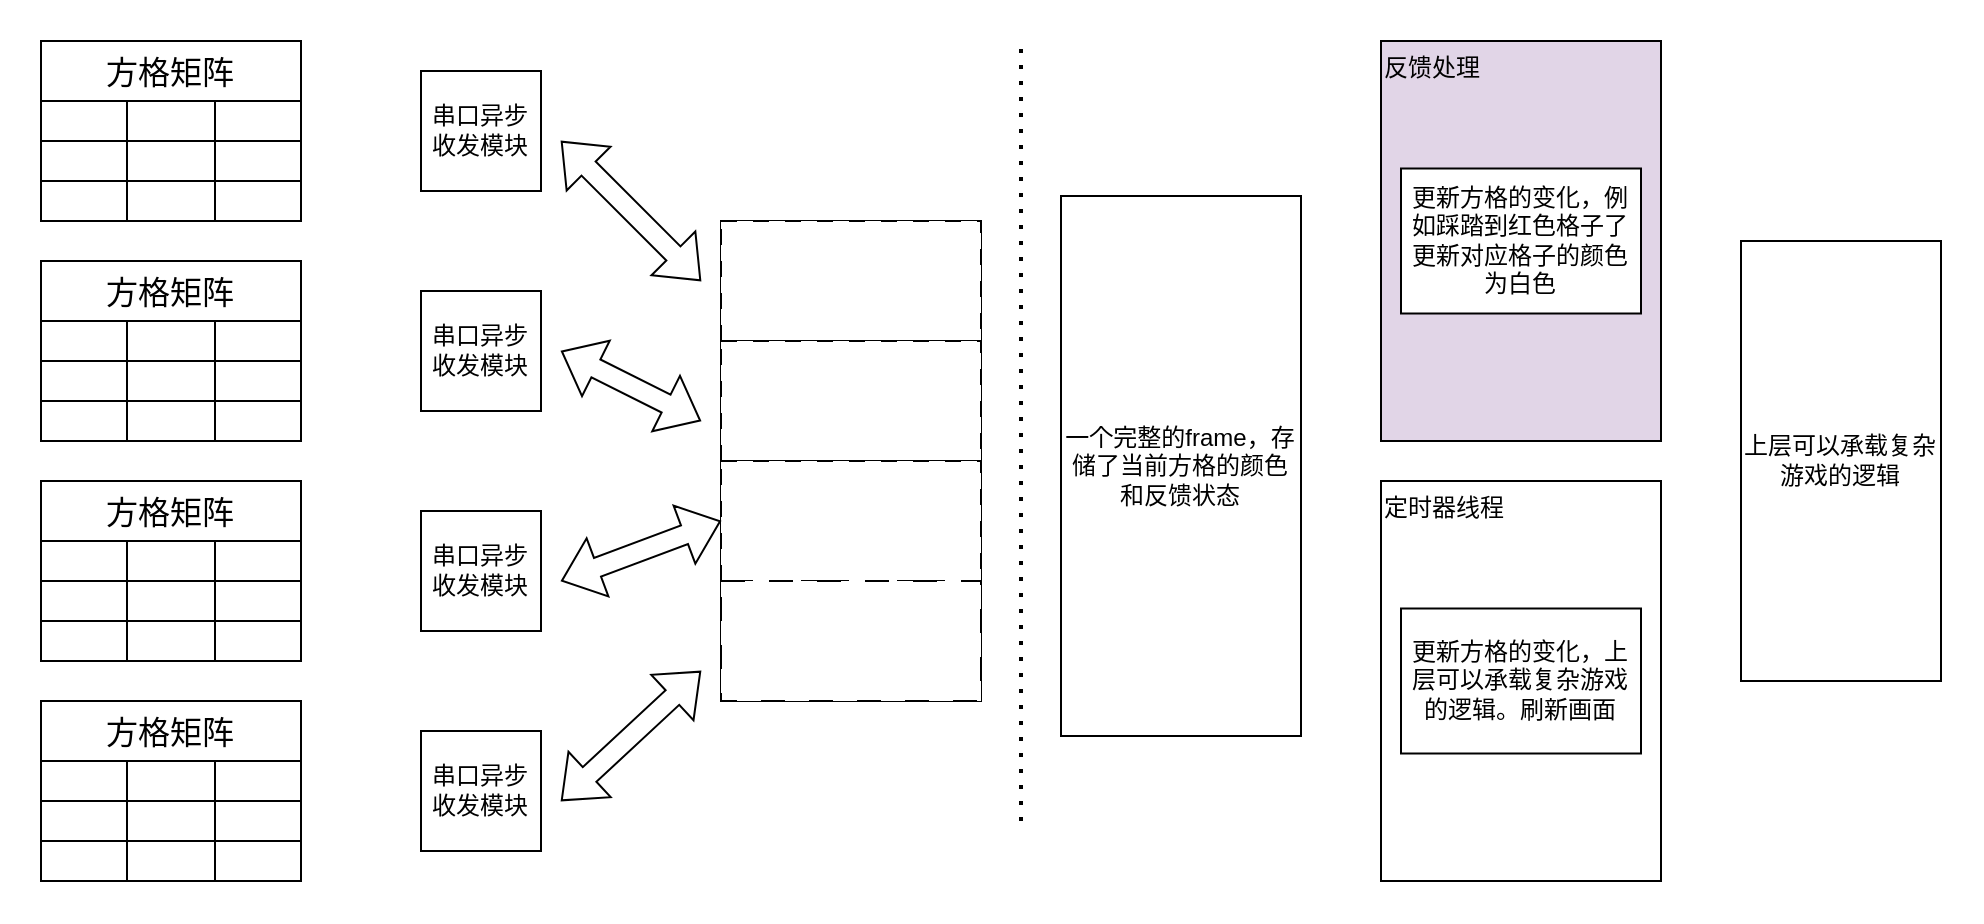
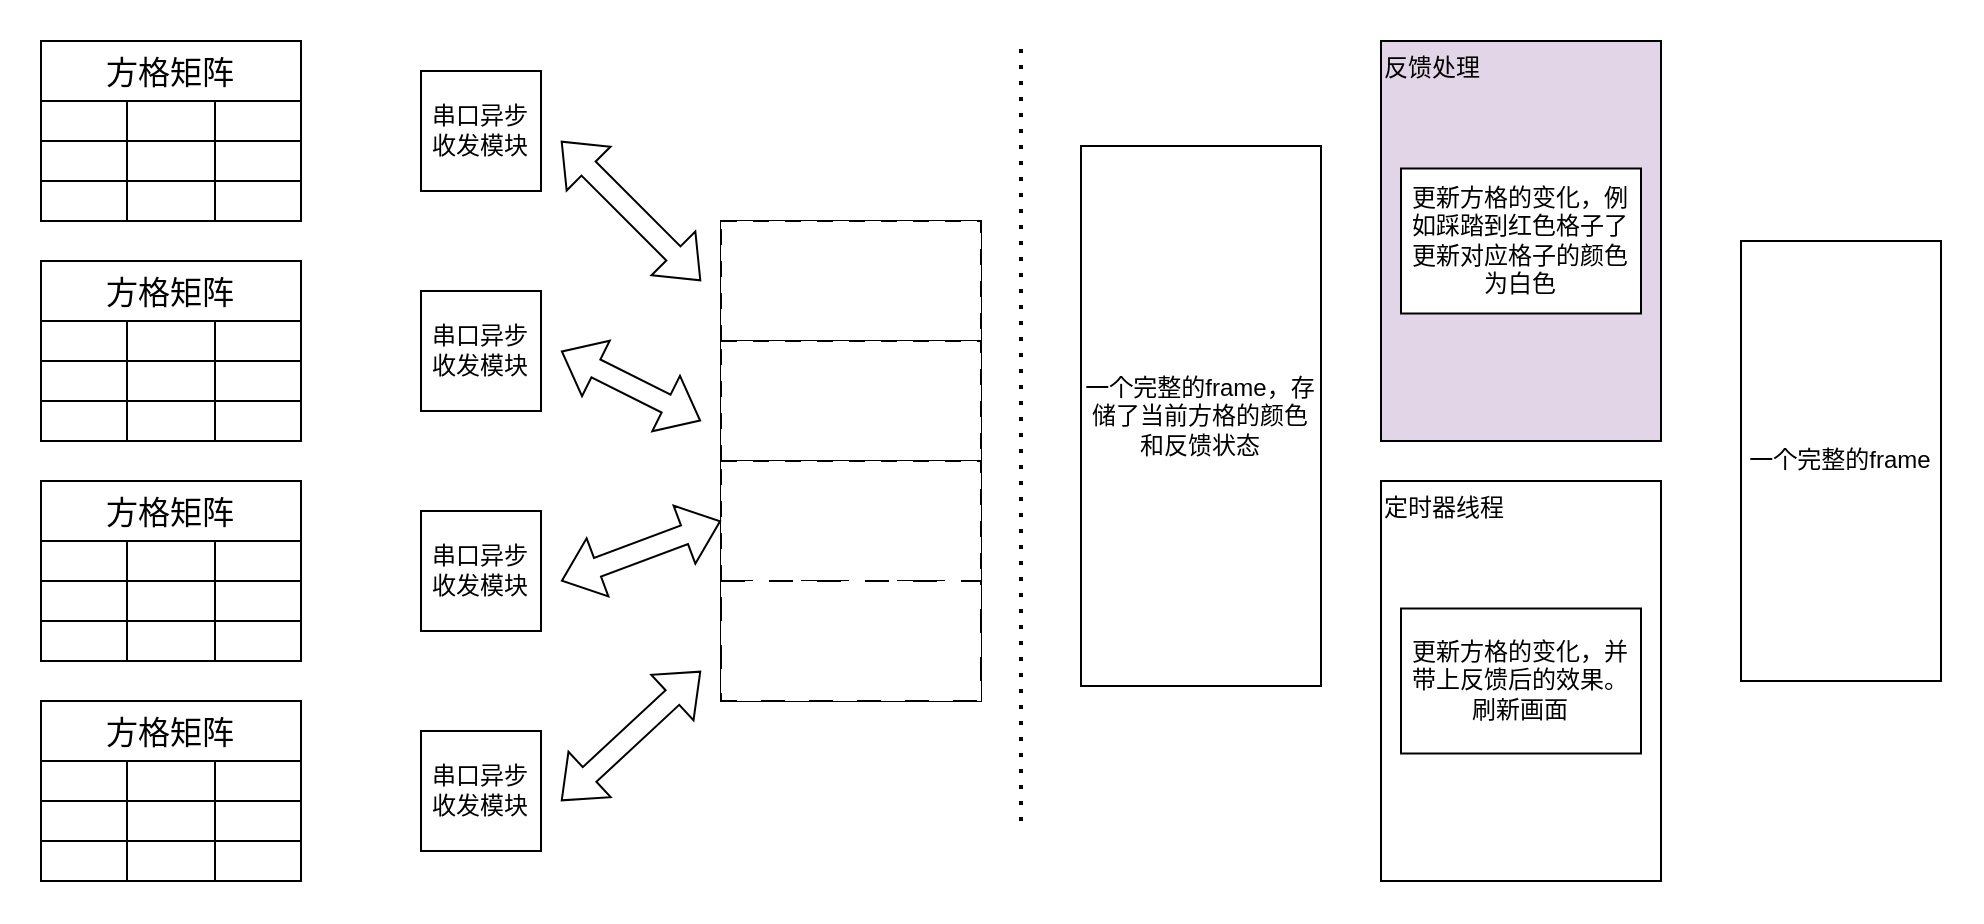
(1841, 461) -> (1841, 461)
(1181, 466) -> (1201, 416)
(1521, 681) -> (1521, 681)
